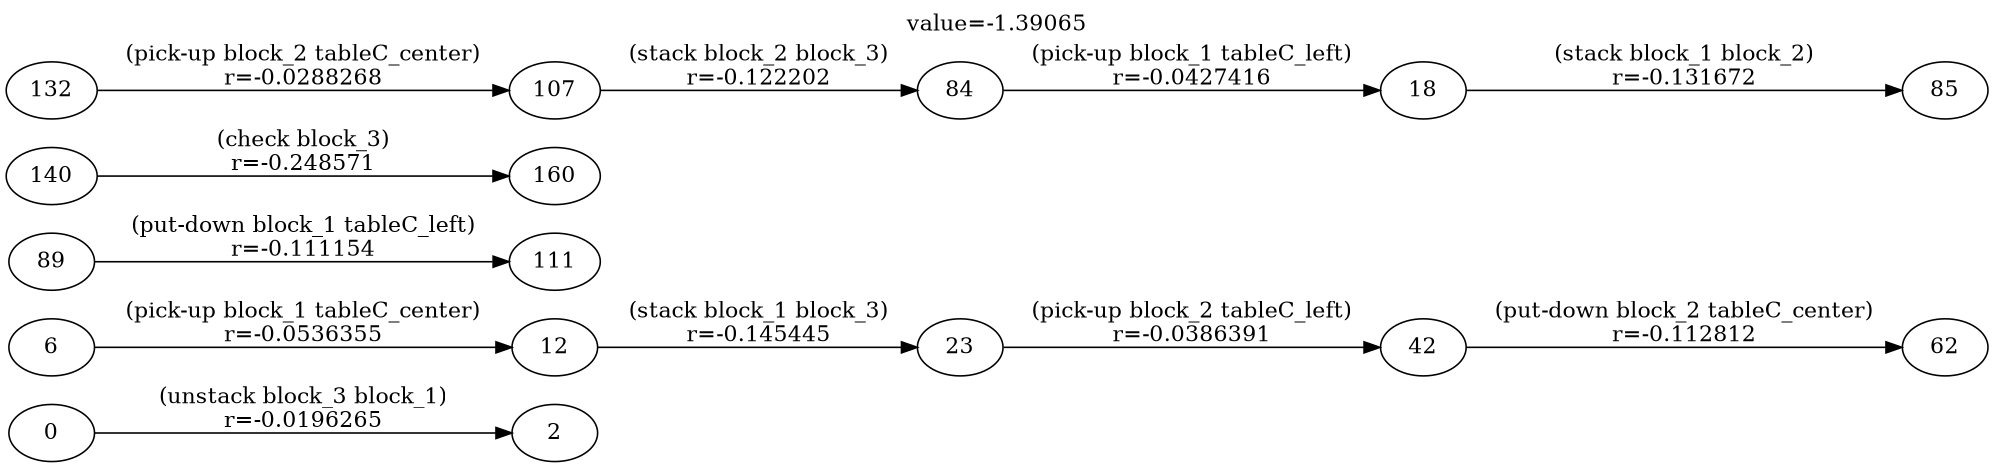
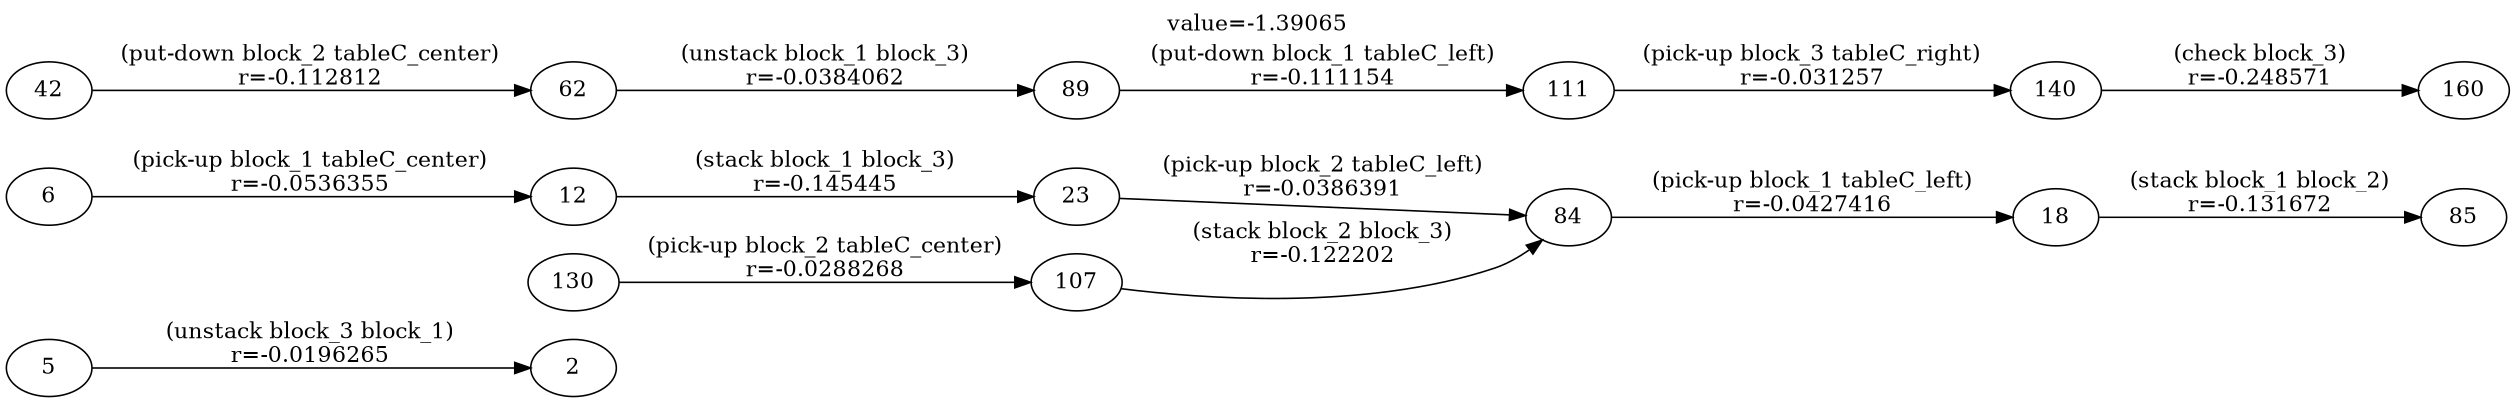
(52, 90) -> (574, 282)
none -> (817, 90)
none -> (1804, 90)
(1184, 347) -> (1314, 207)
(52, 433) -> (49, 368)
